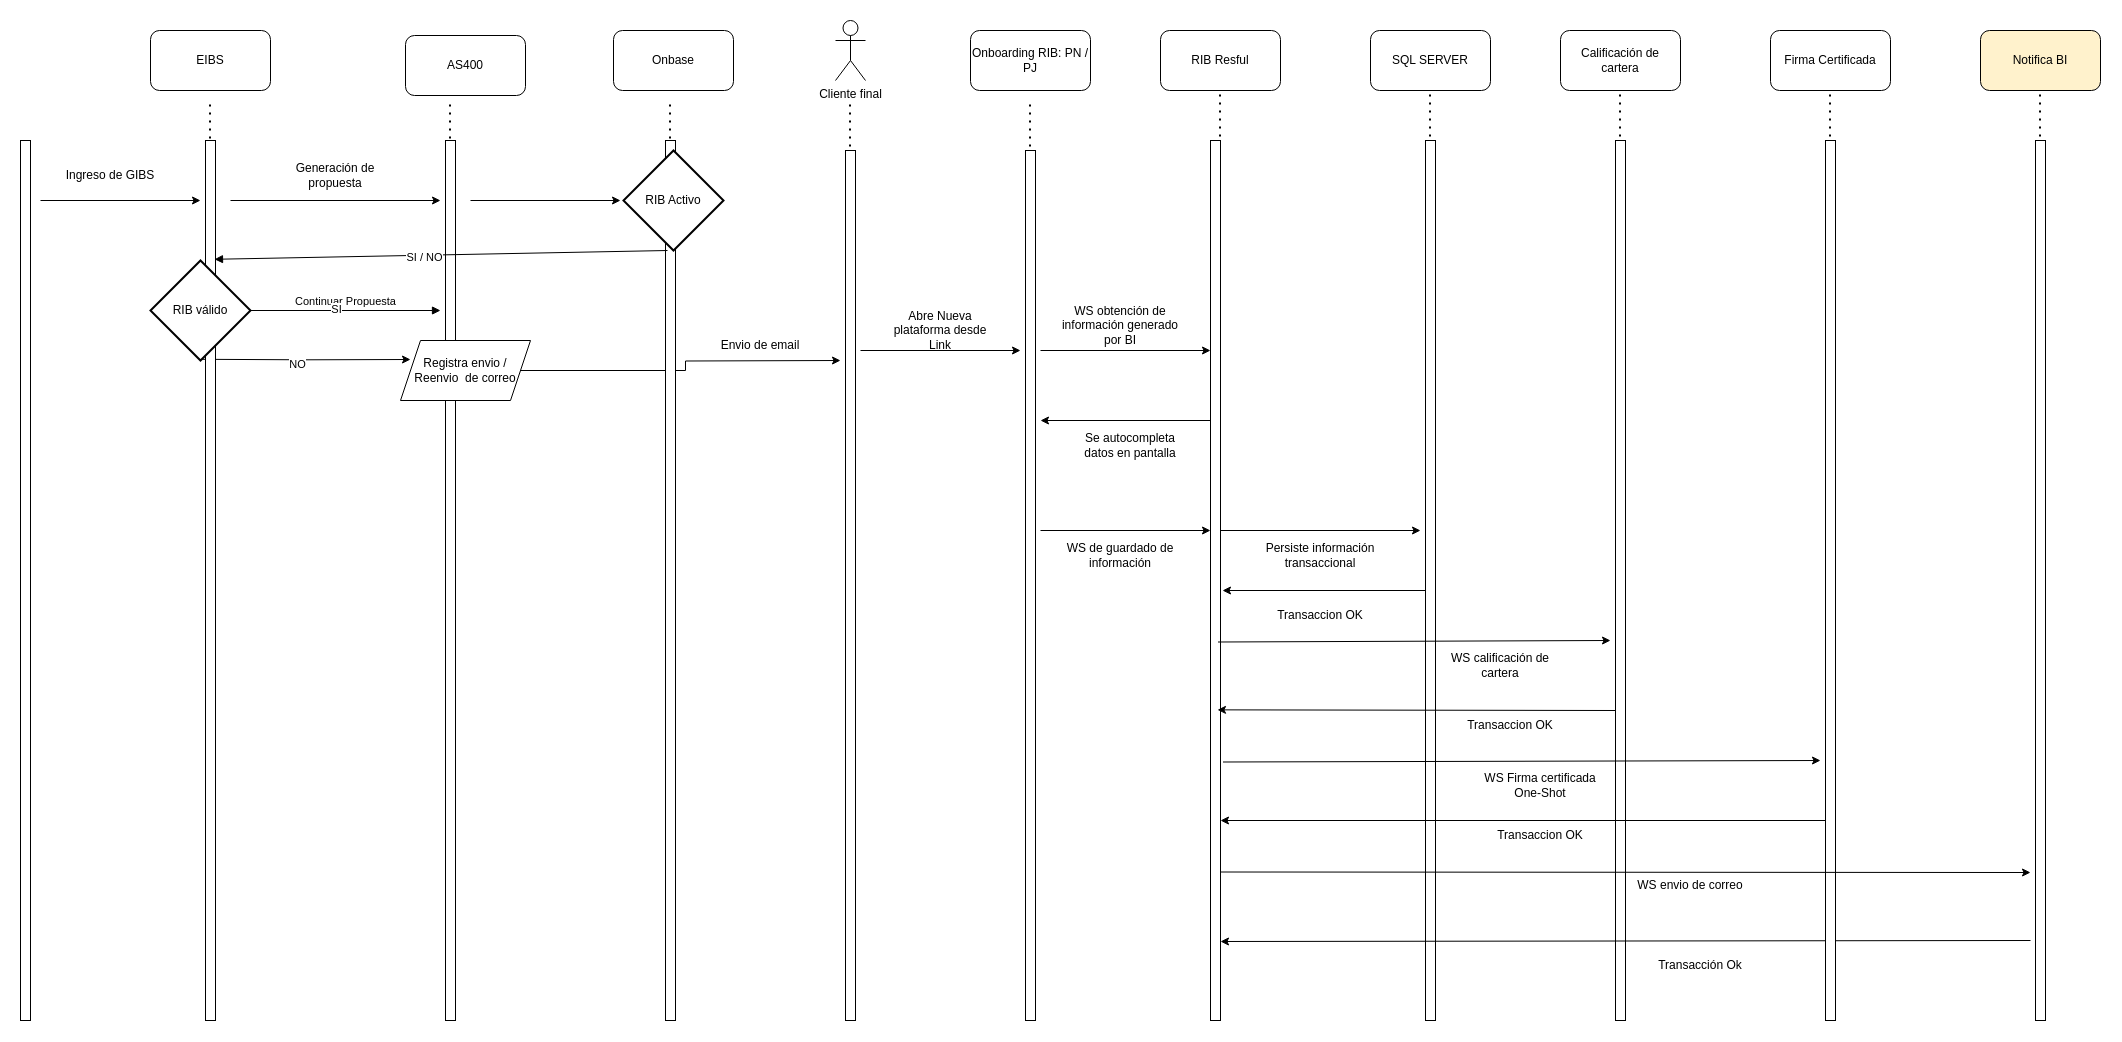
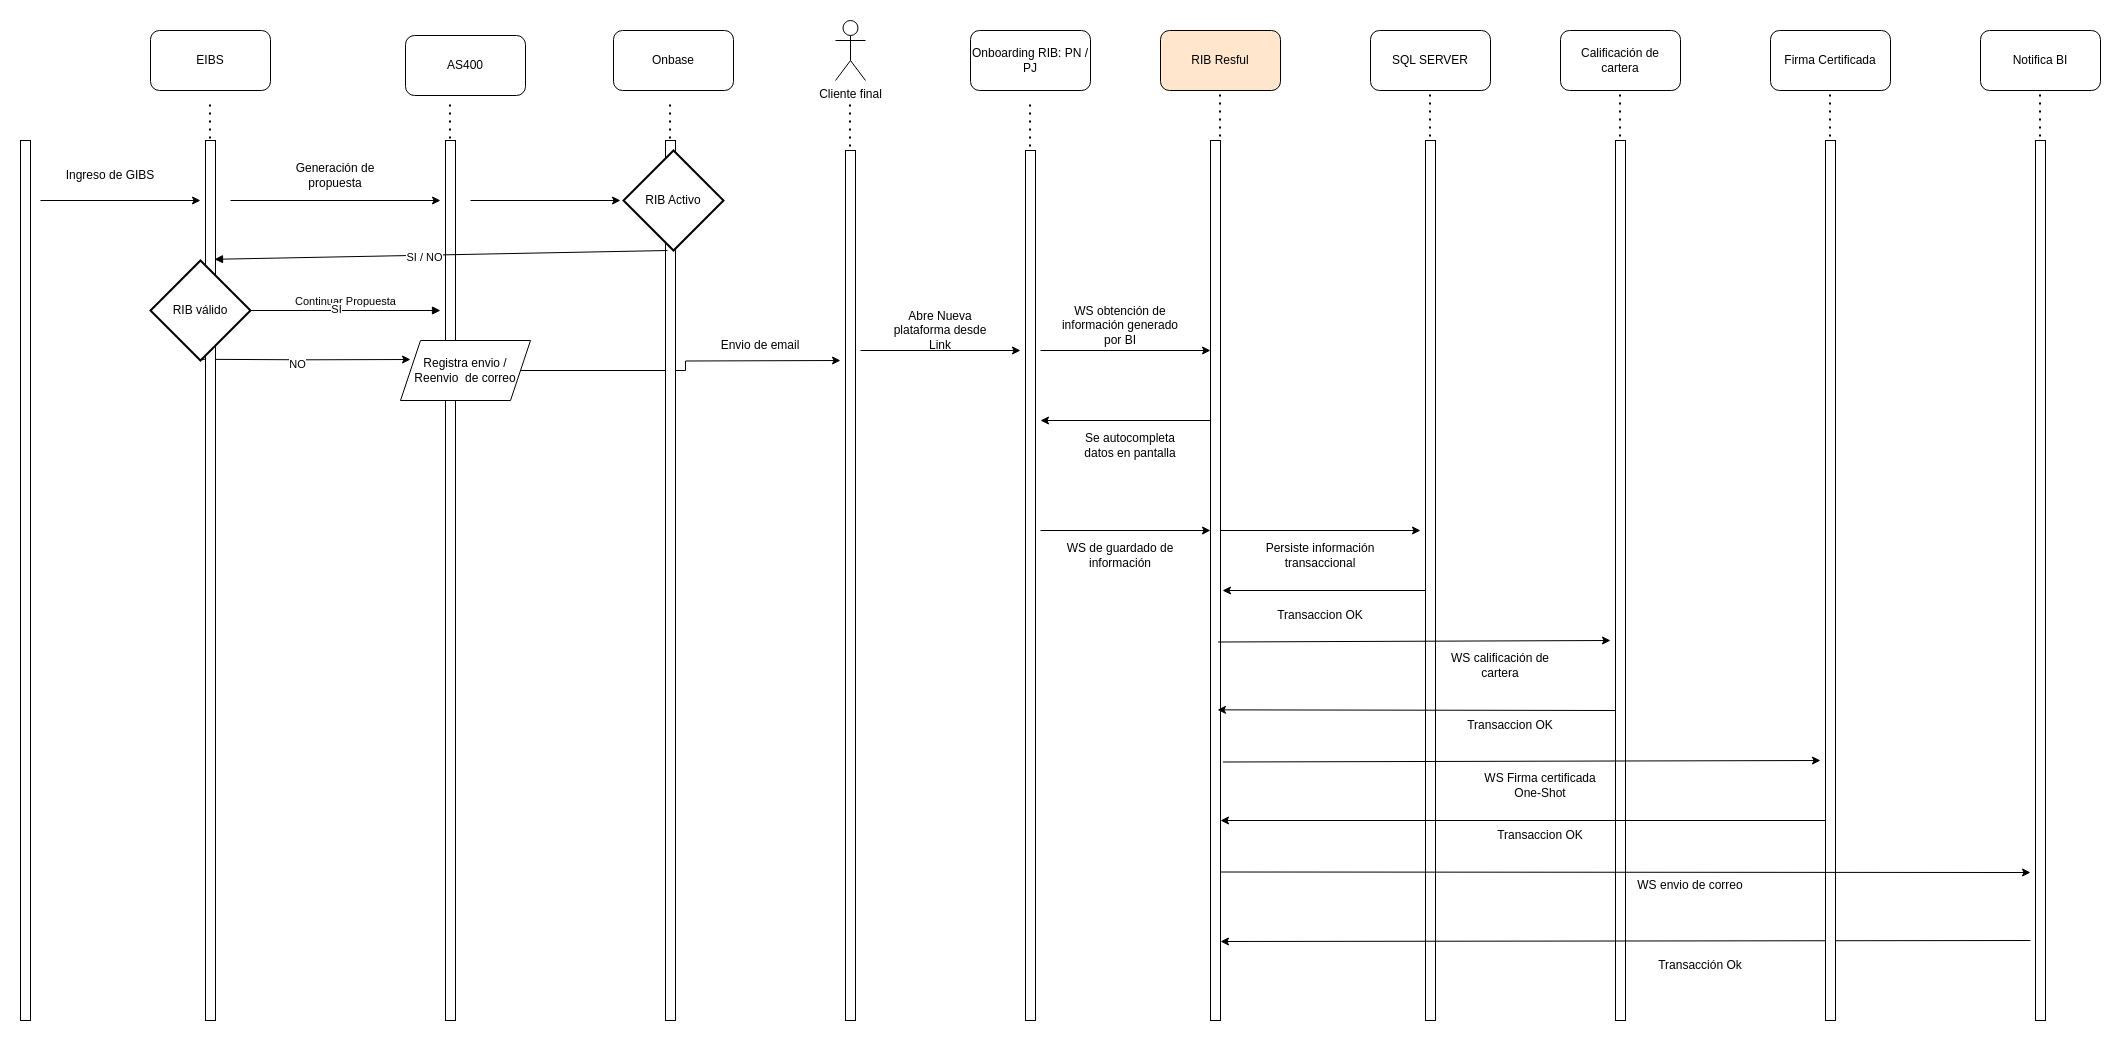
(1221, 61) -> (1221, 61)
(2041, 61) -> (2041, 61)
